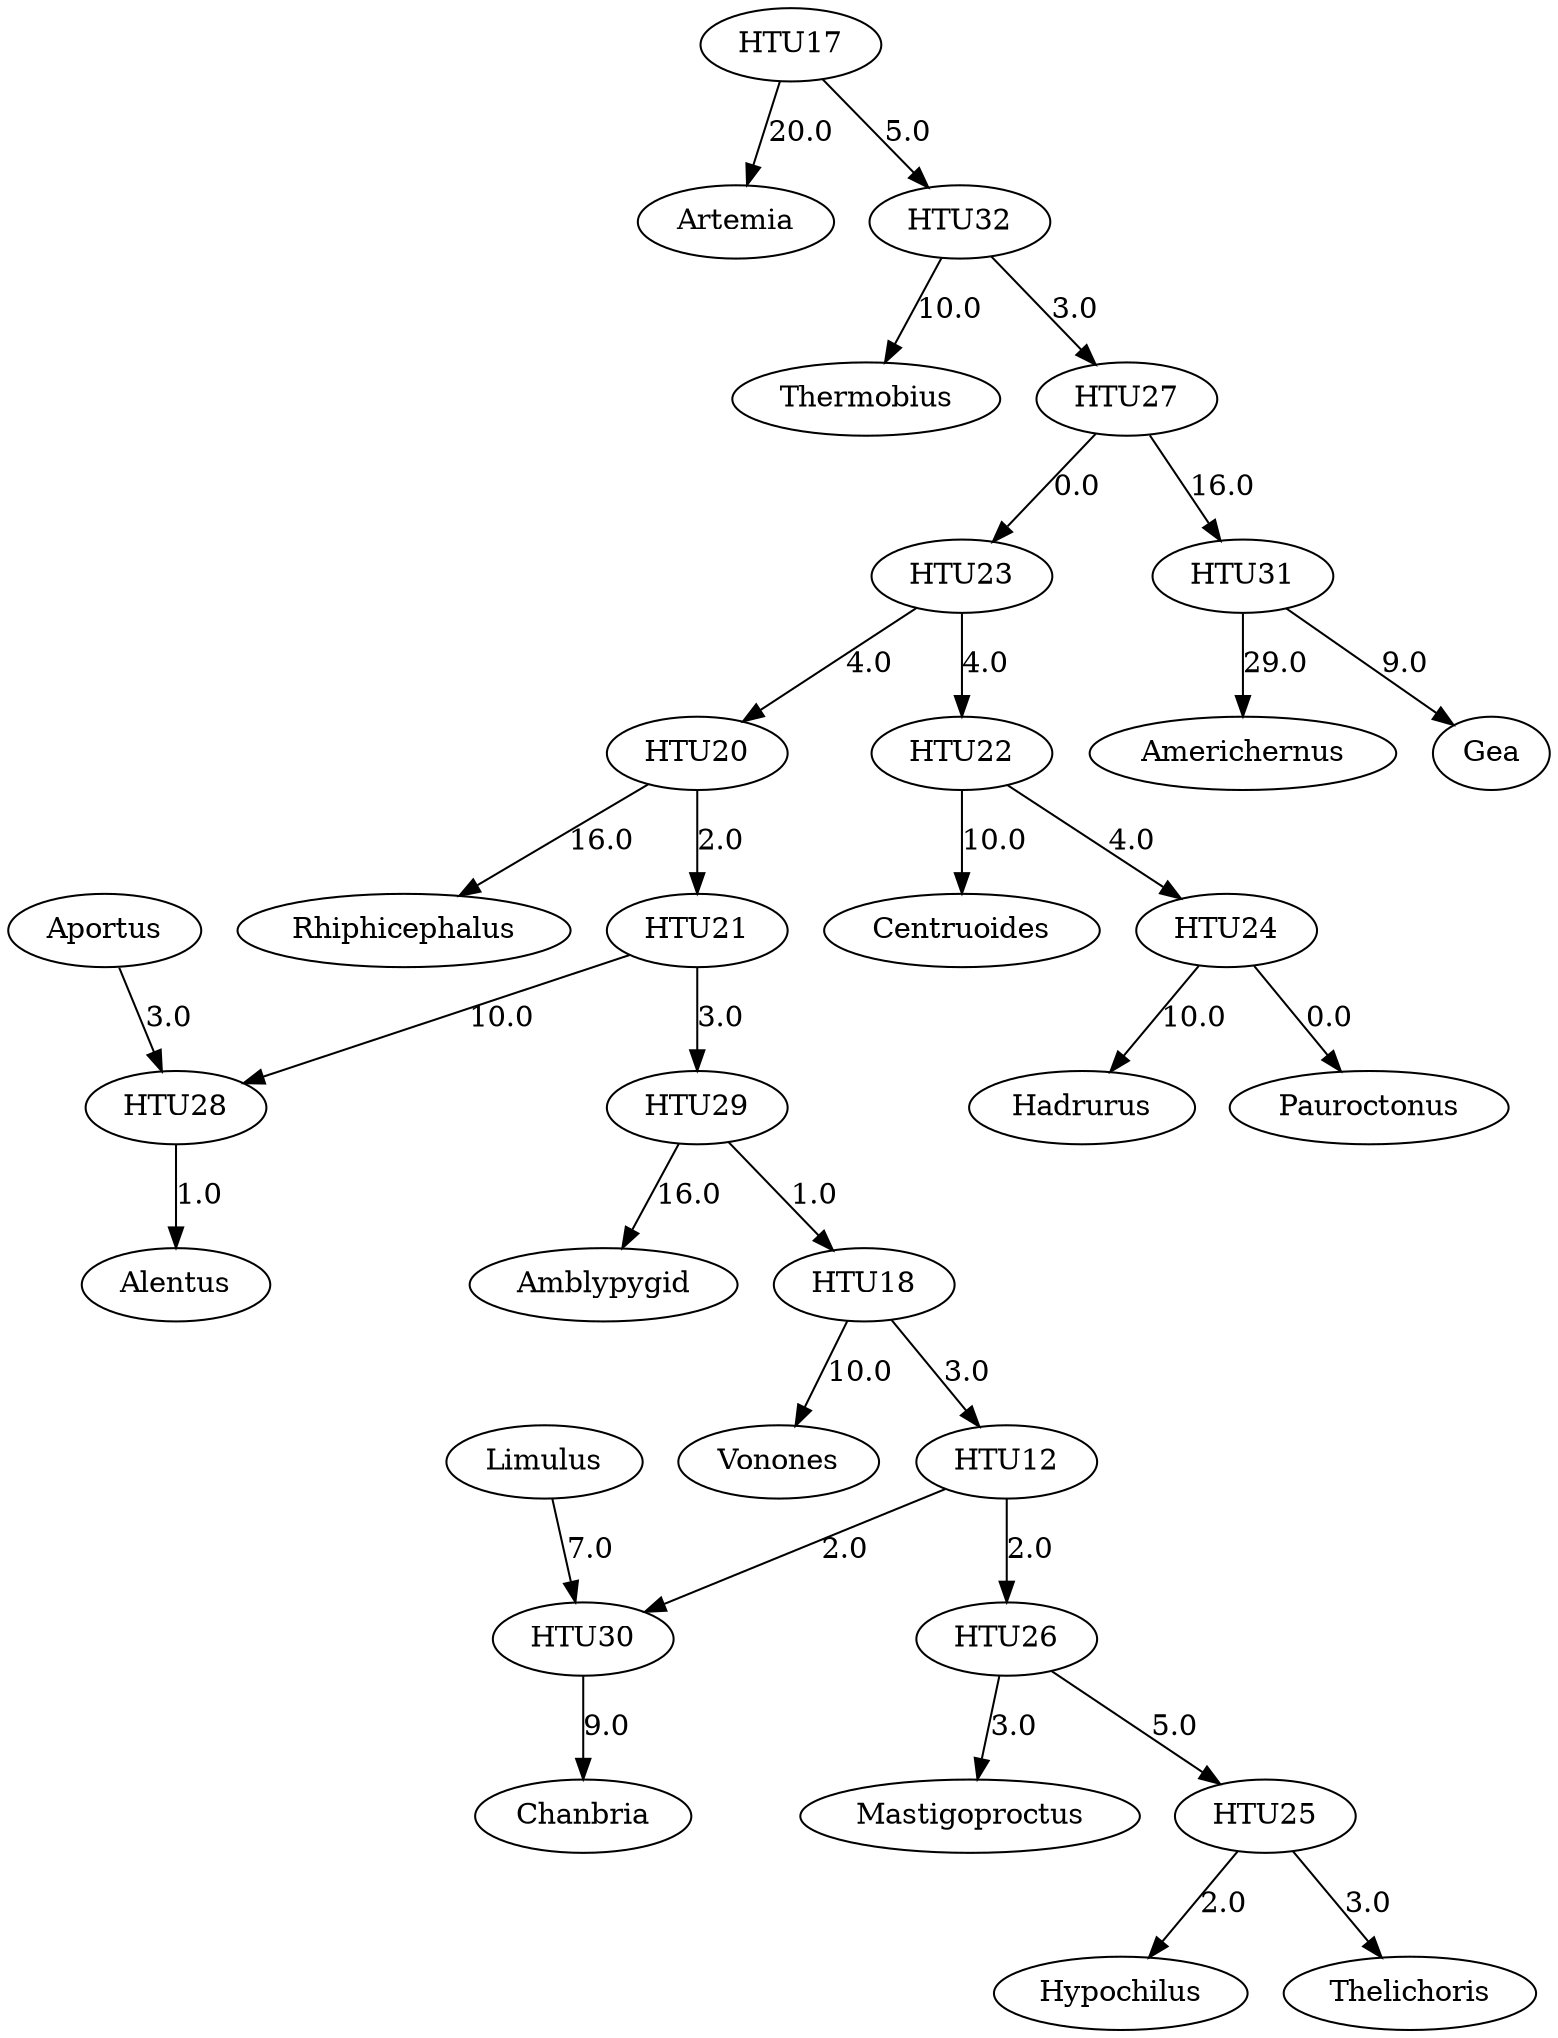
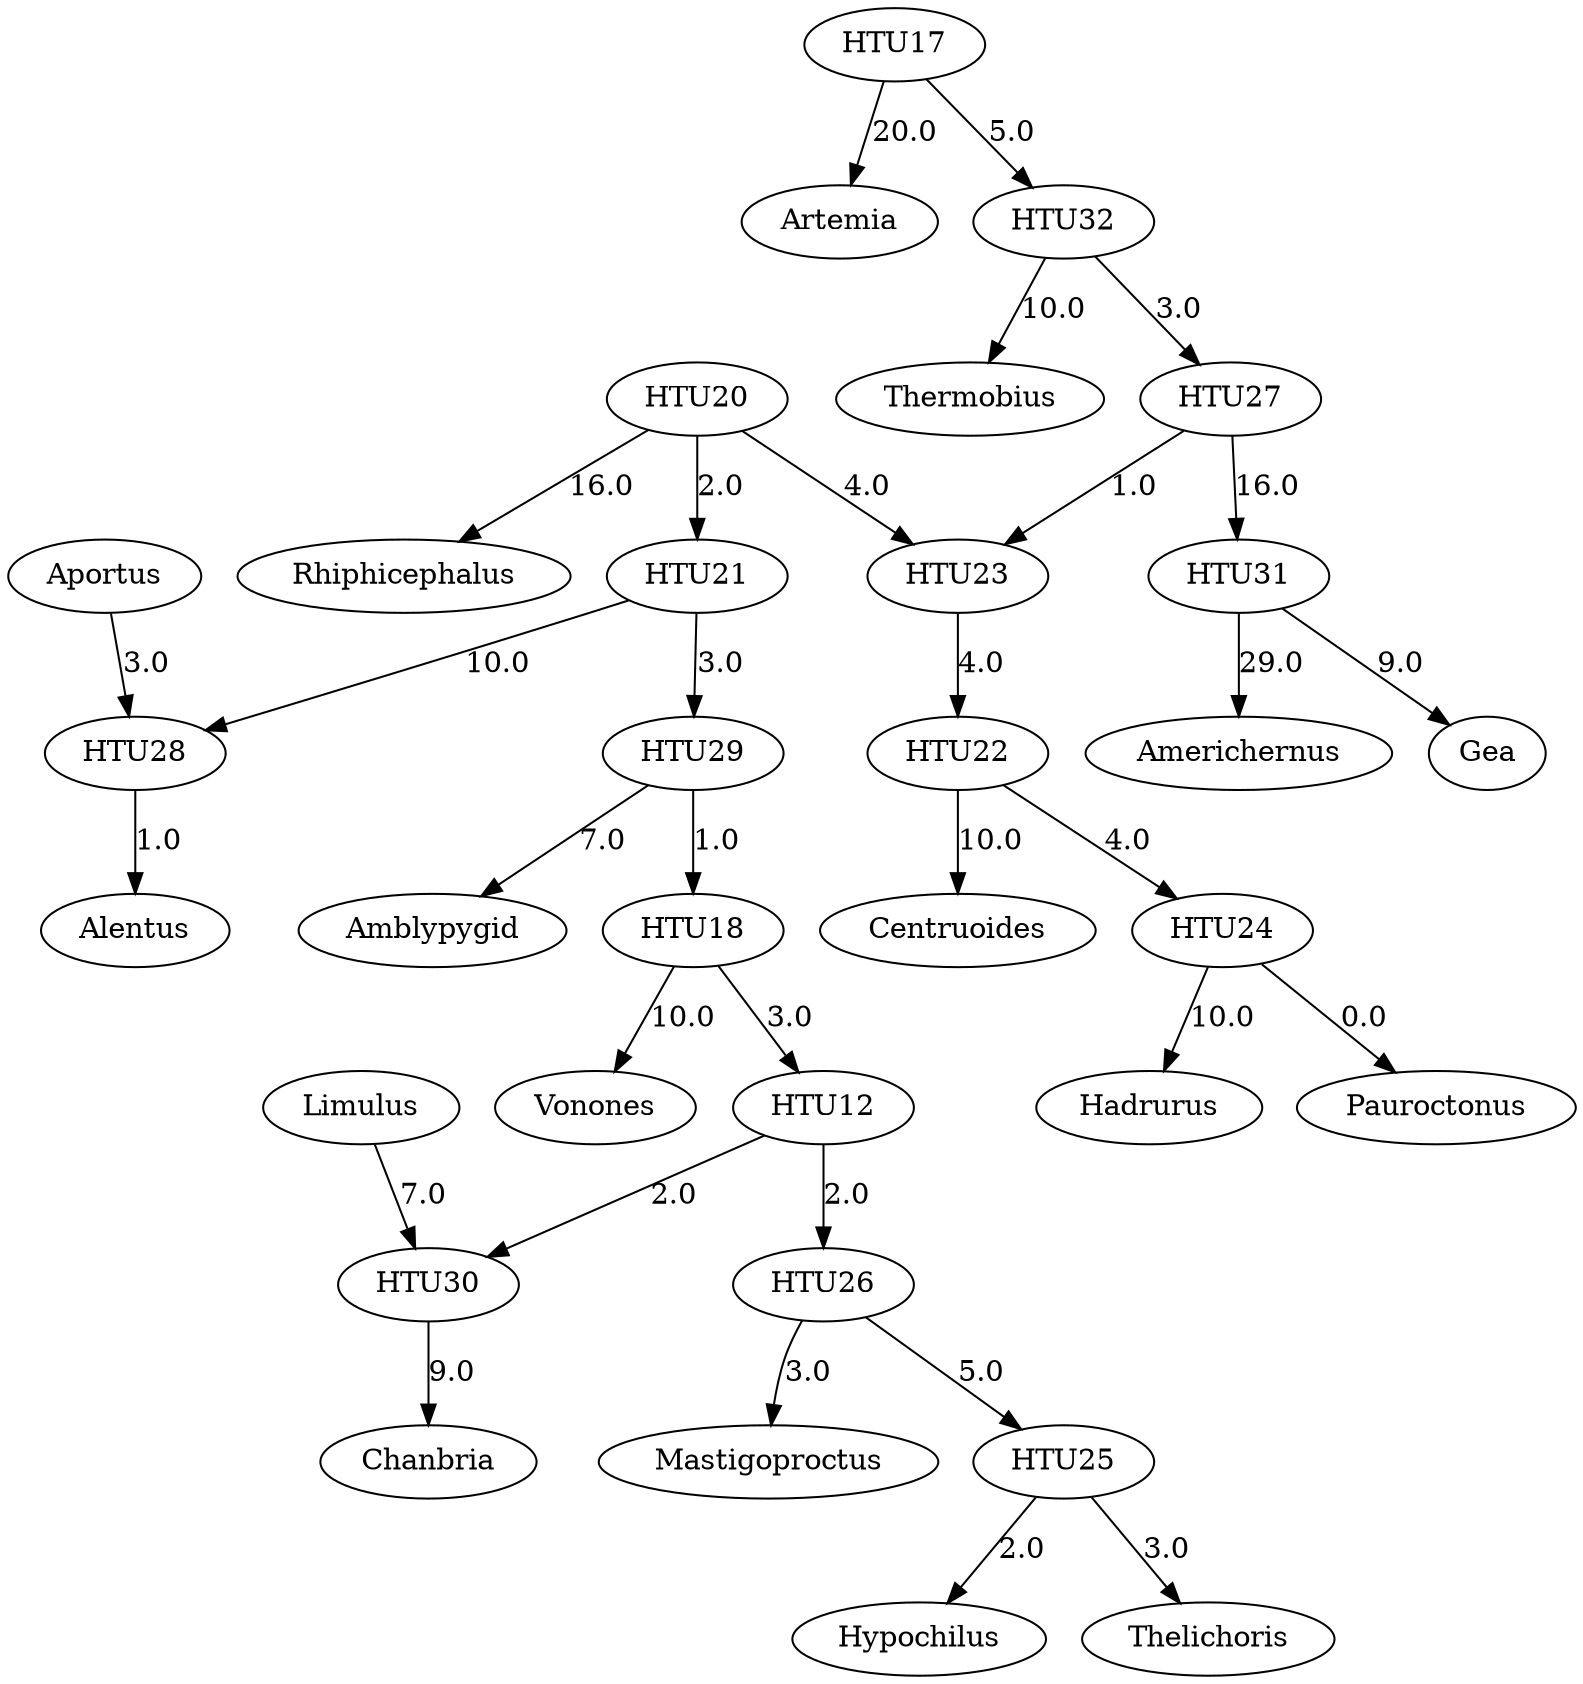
(1077, 488) -> (1134, 488)
(839, 659) -> (819, 482)
(689, 1196) -> (603, 842)
